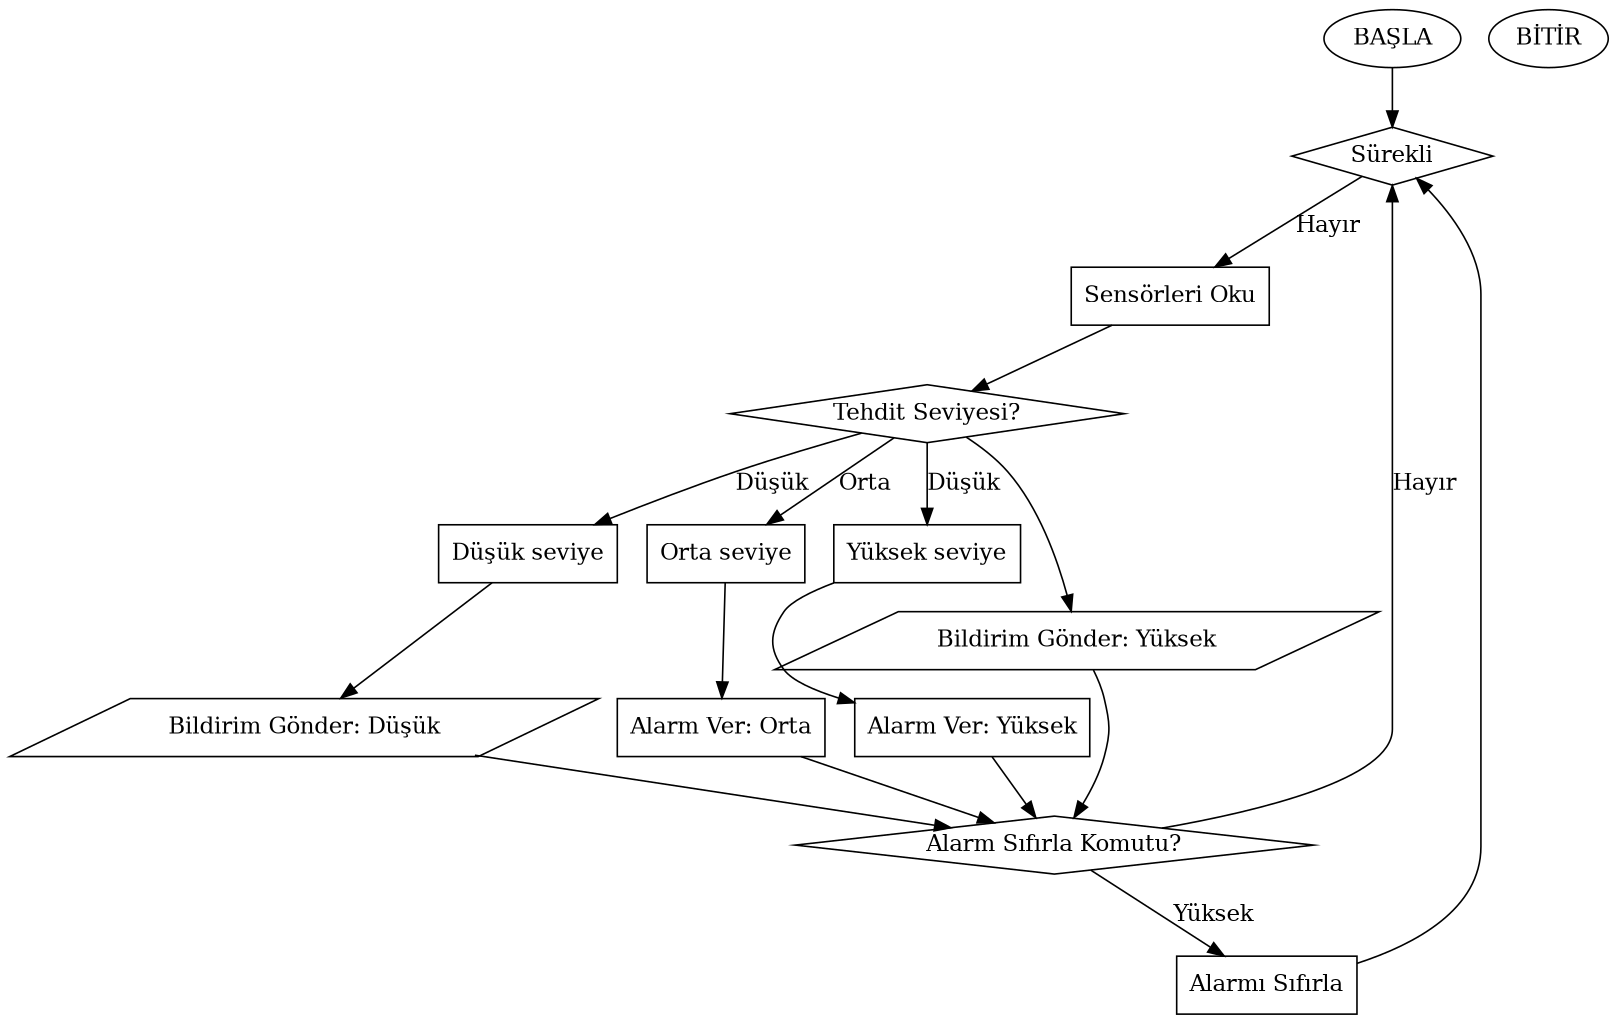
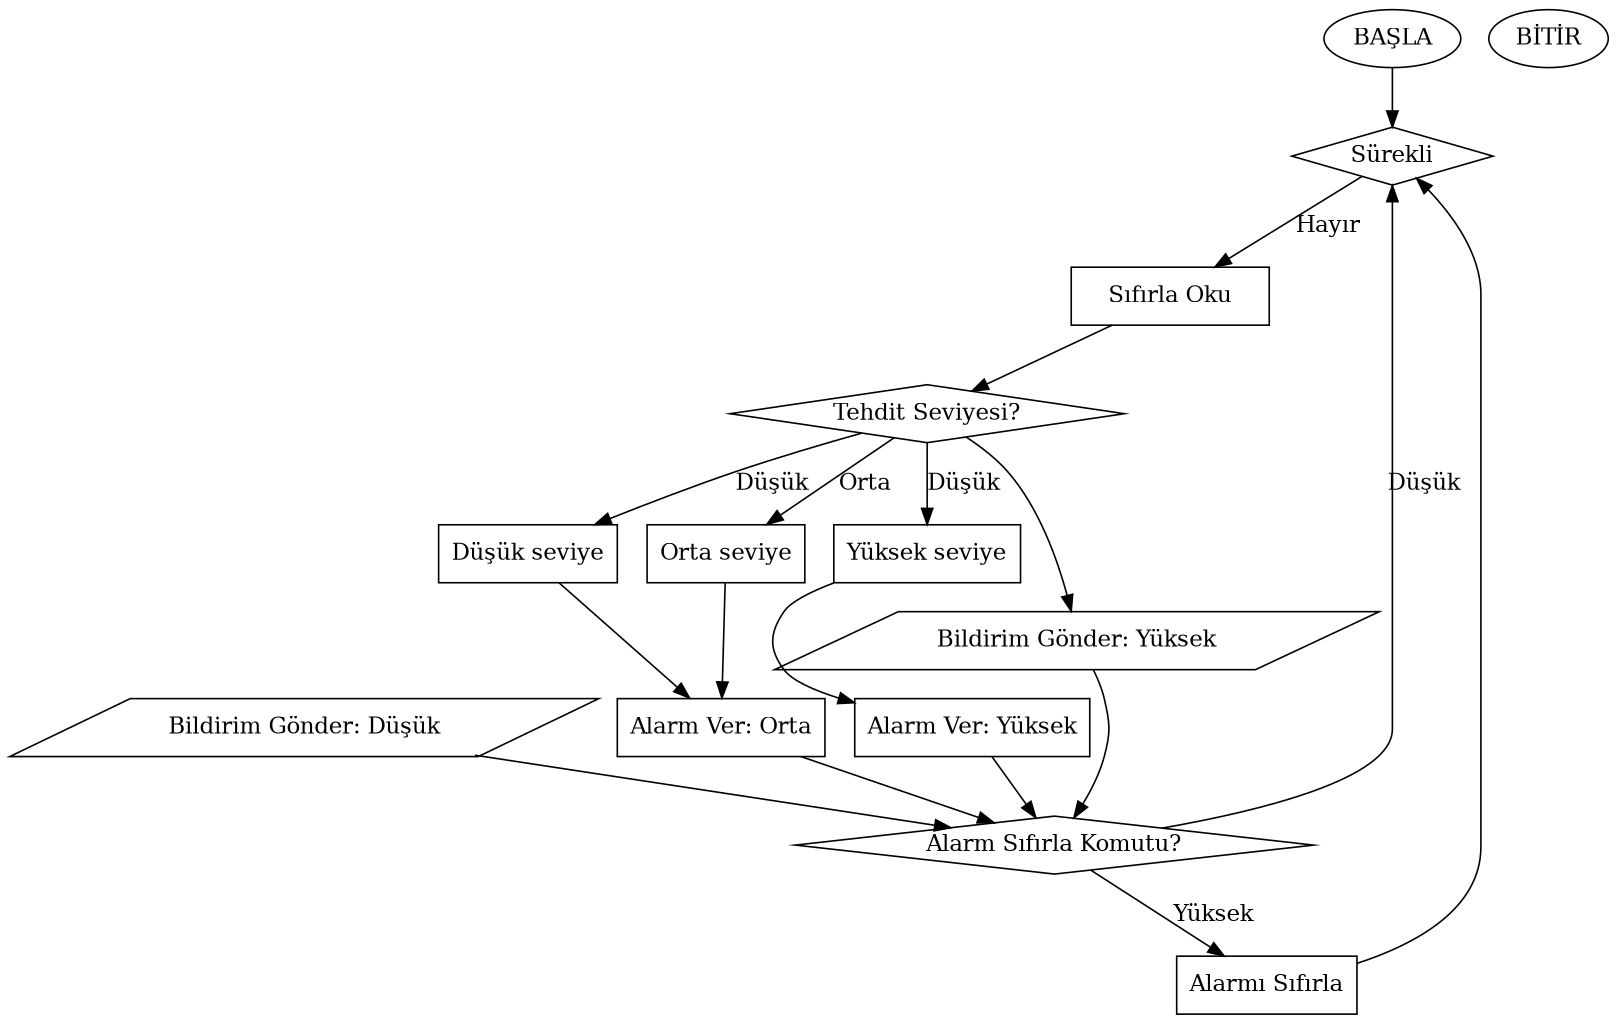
(1170, 296) -> (1170, 296)
(1425, 484) -> (1425, 484)
(423, 635) -> (618, 635)
